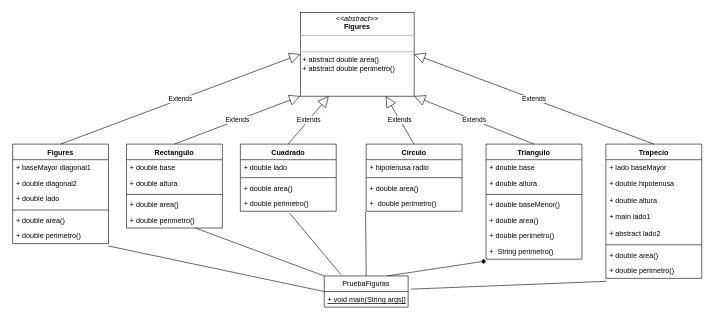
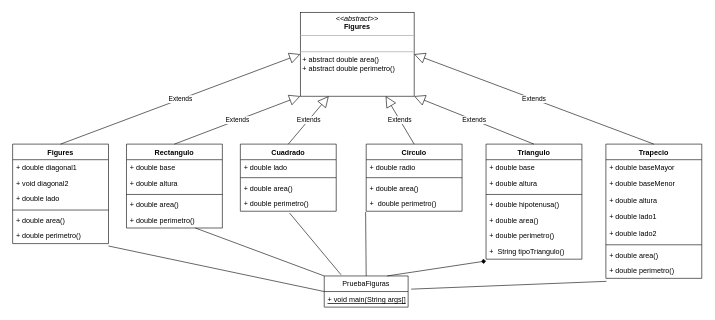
(54, 168) -> (47, 168)
(402, 168) -> (394, 168)
(639, 168) -> (643, 168)
(47, 184) -> (43, 184)
(644, 184) -> (643, 184)
(527, 205) -> (528, 205)
(630, 217) -> (634, 217)
(639, 234) -> (634, 234)
(528, 252) -> (534, 252)
